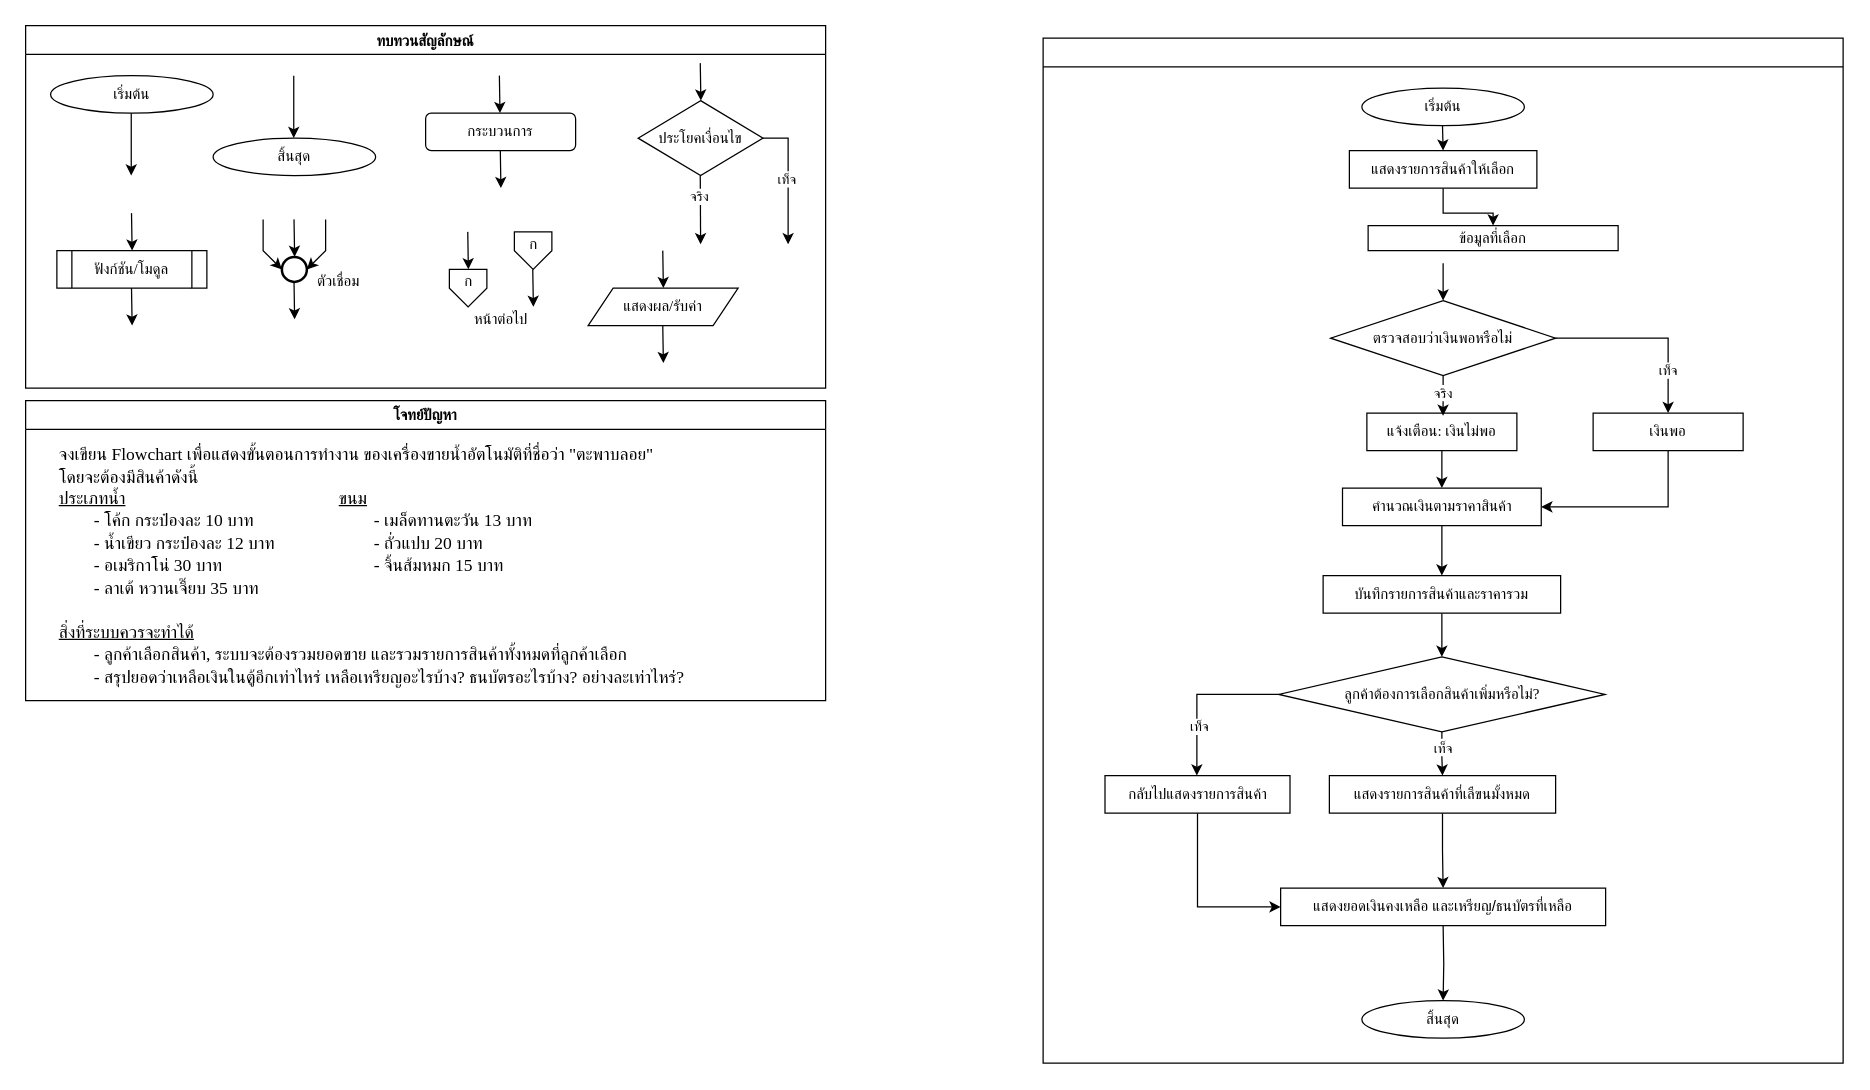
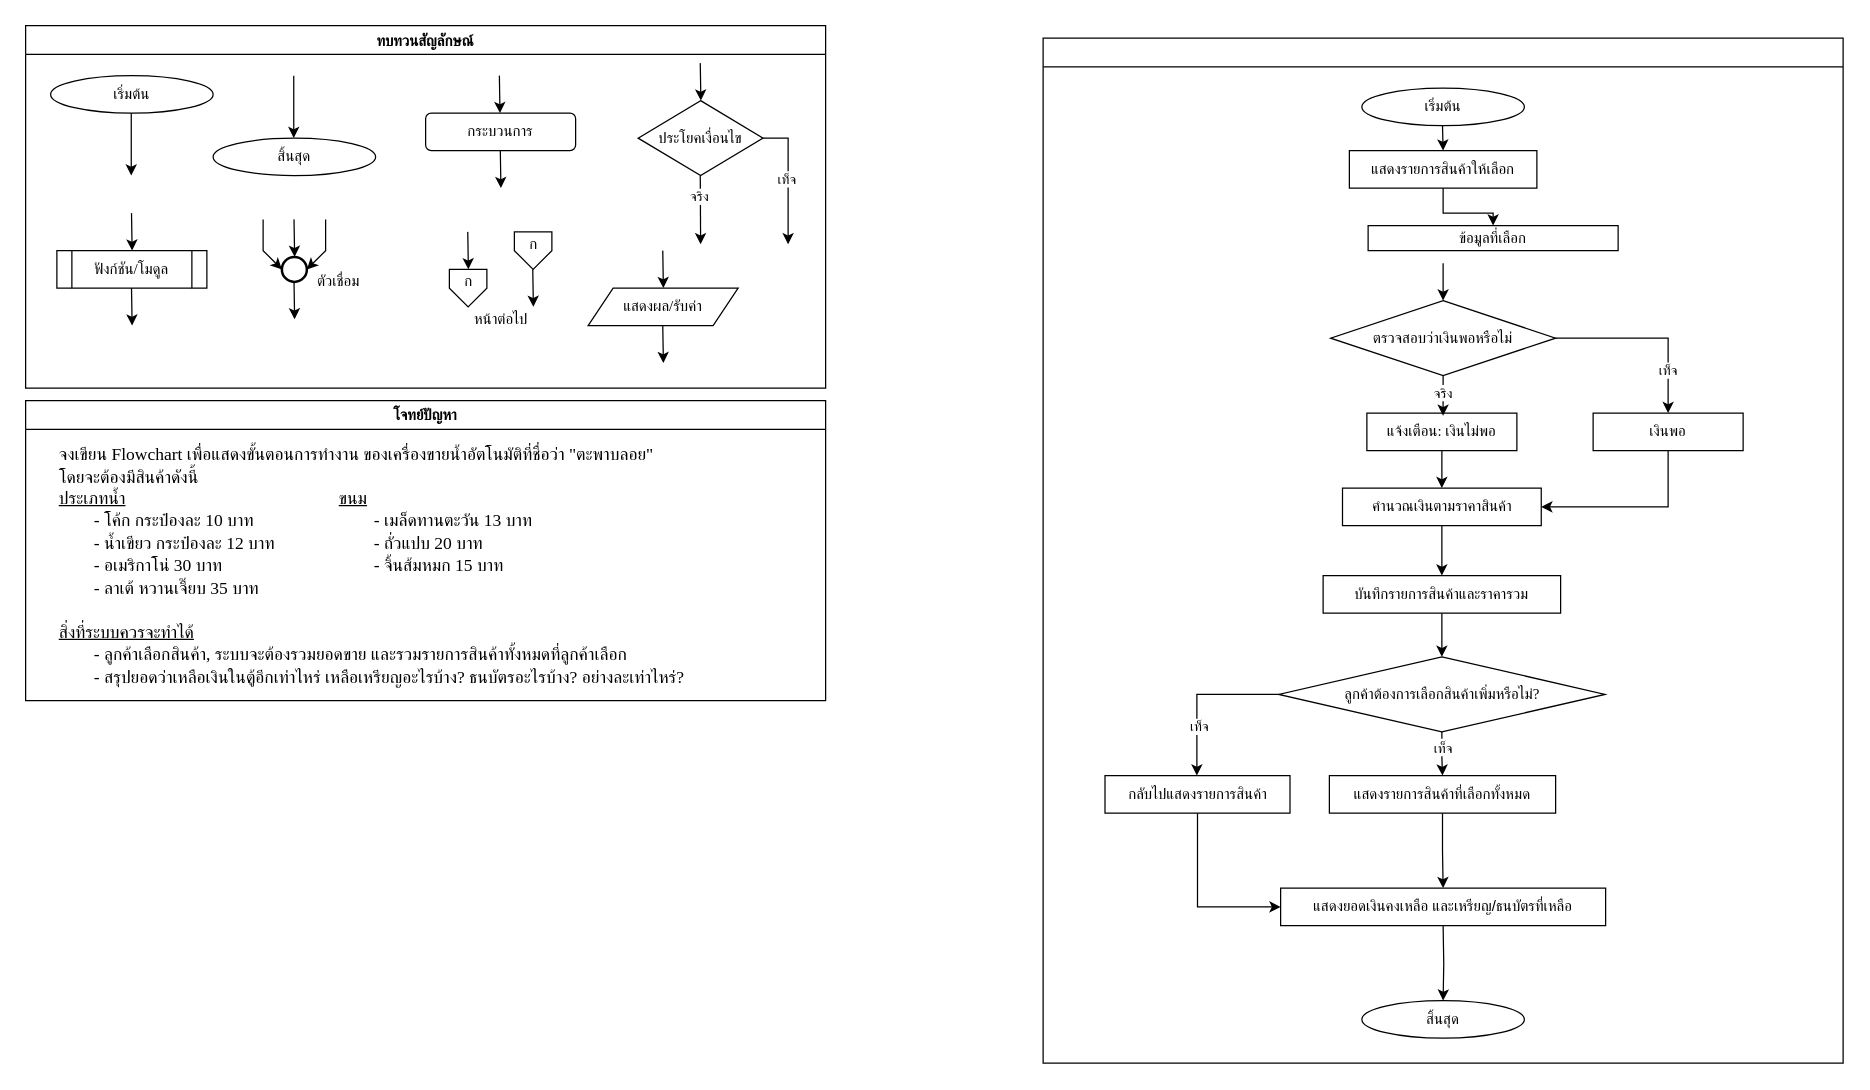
(1443, 794) -> (1443, 794)
